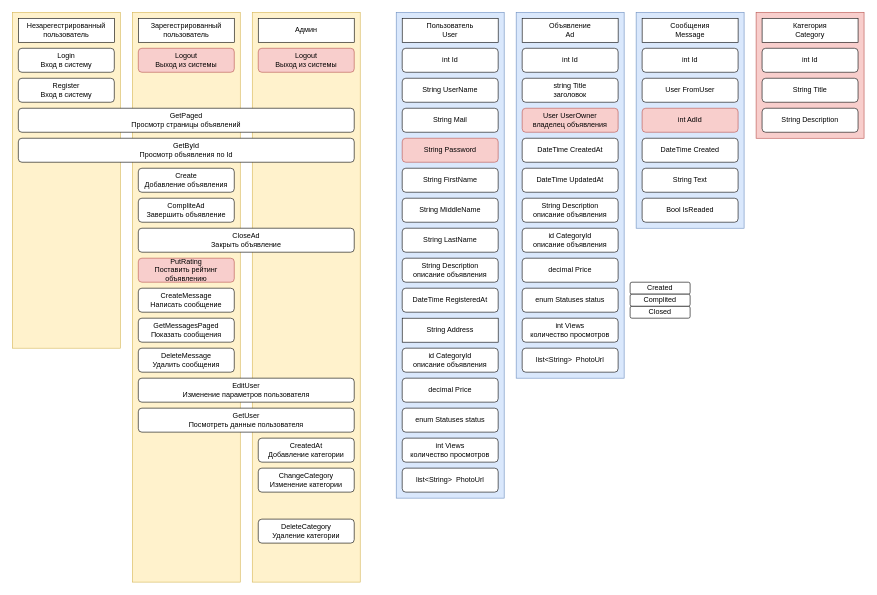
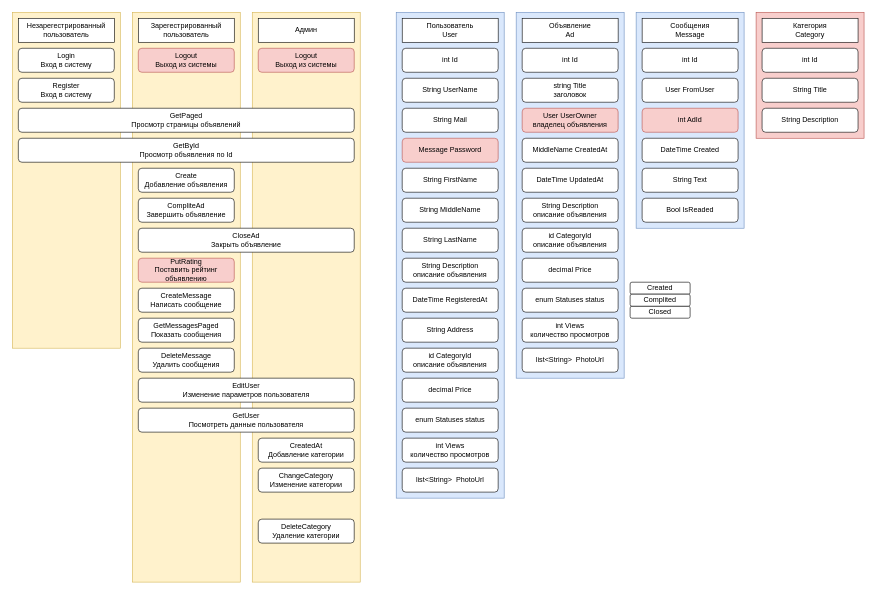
(450, 150) -> (450, 150)
(570, 150) -> (570, 150)
(450, 330) -> (450, 330)
